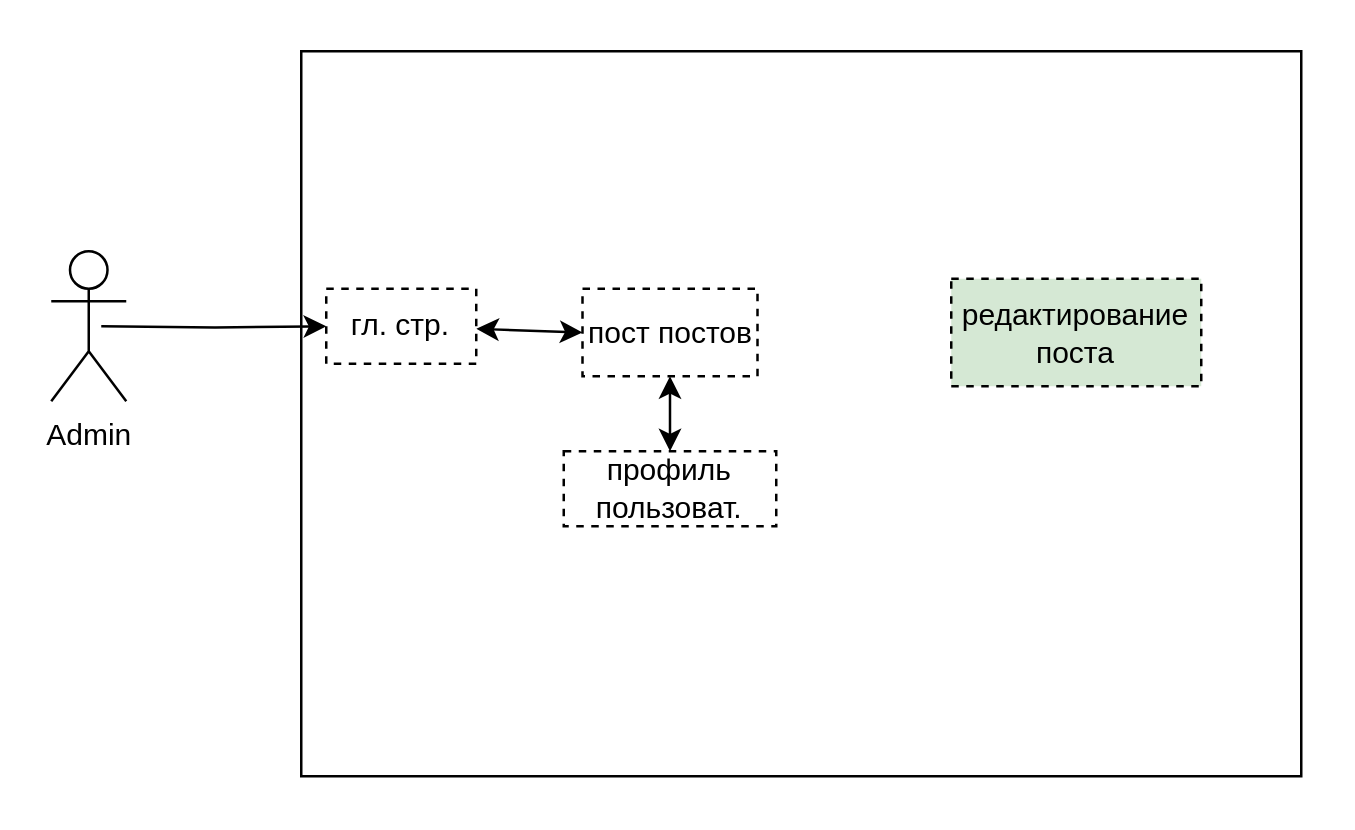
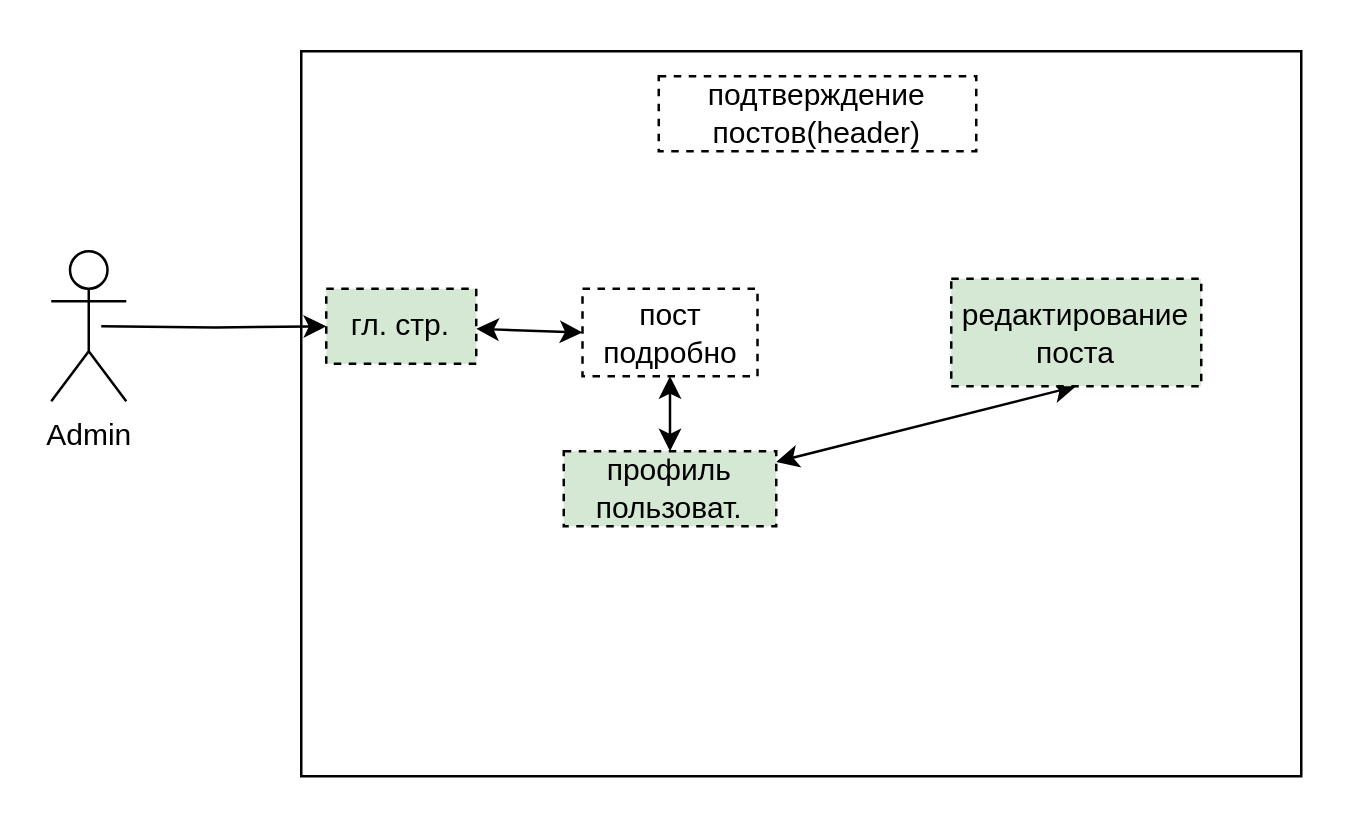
none -> (818, 114)
(401, 326) -> (401, 326)
(671, 334) -> (671, 334)
none -> (926, 424)
(670, 489) -> (670, 489)
